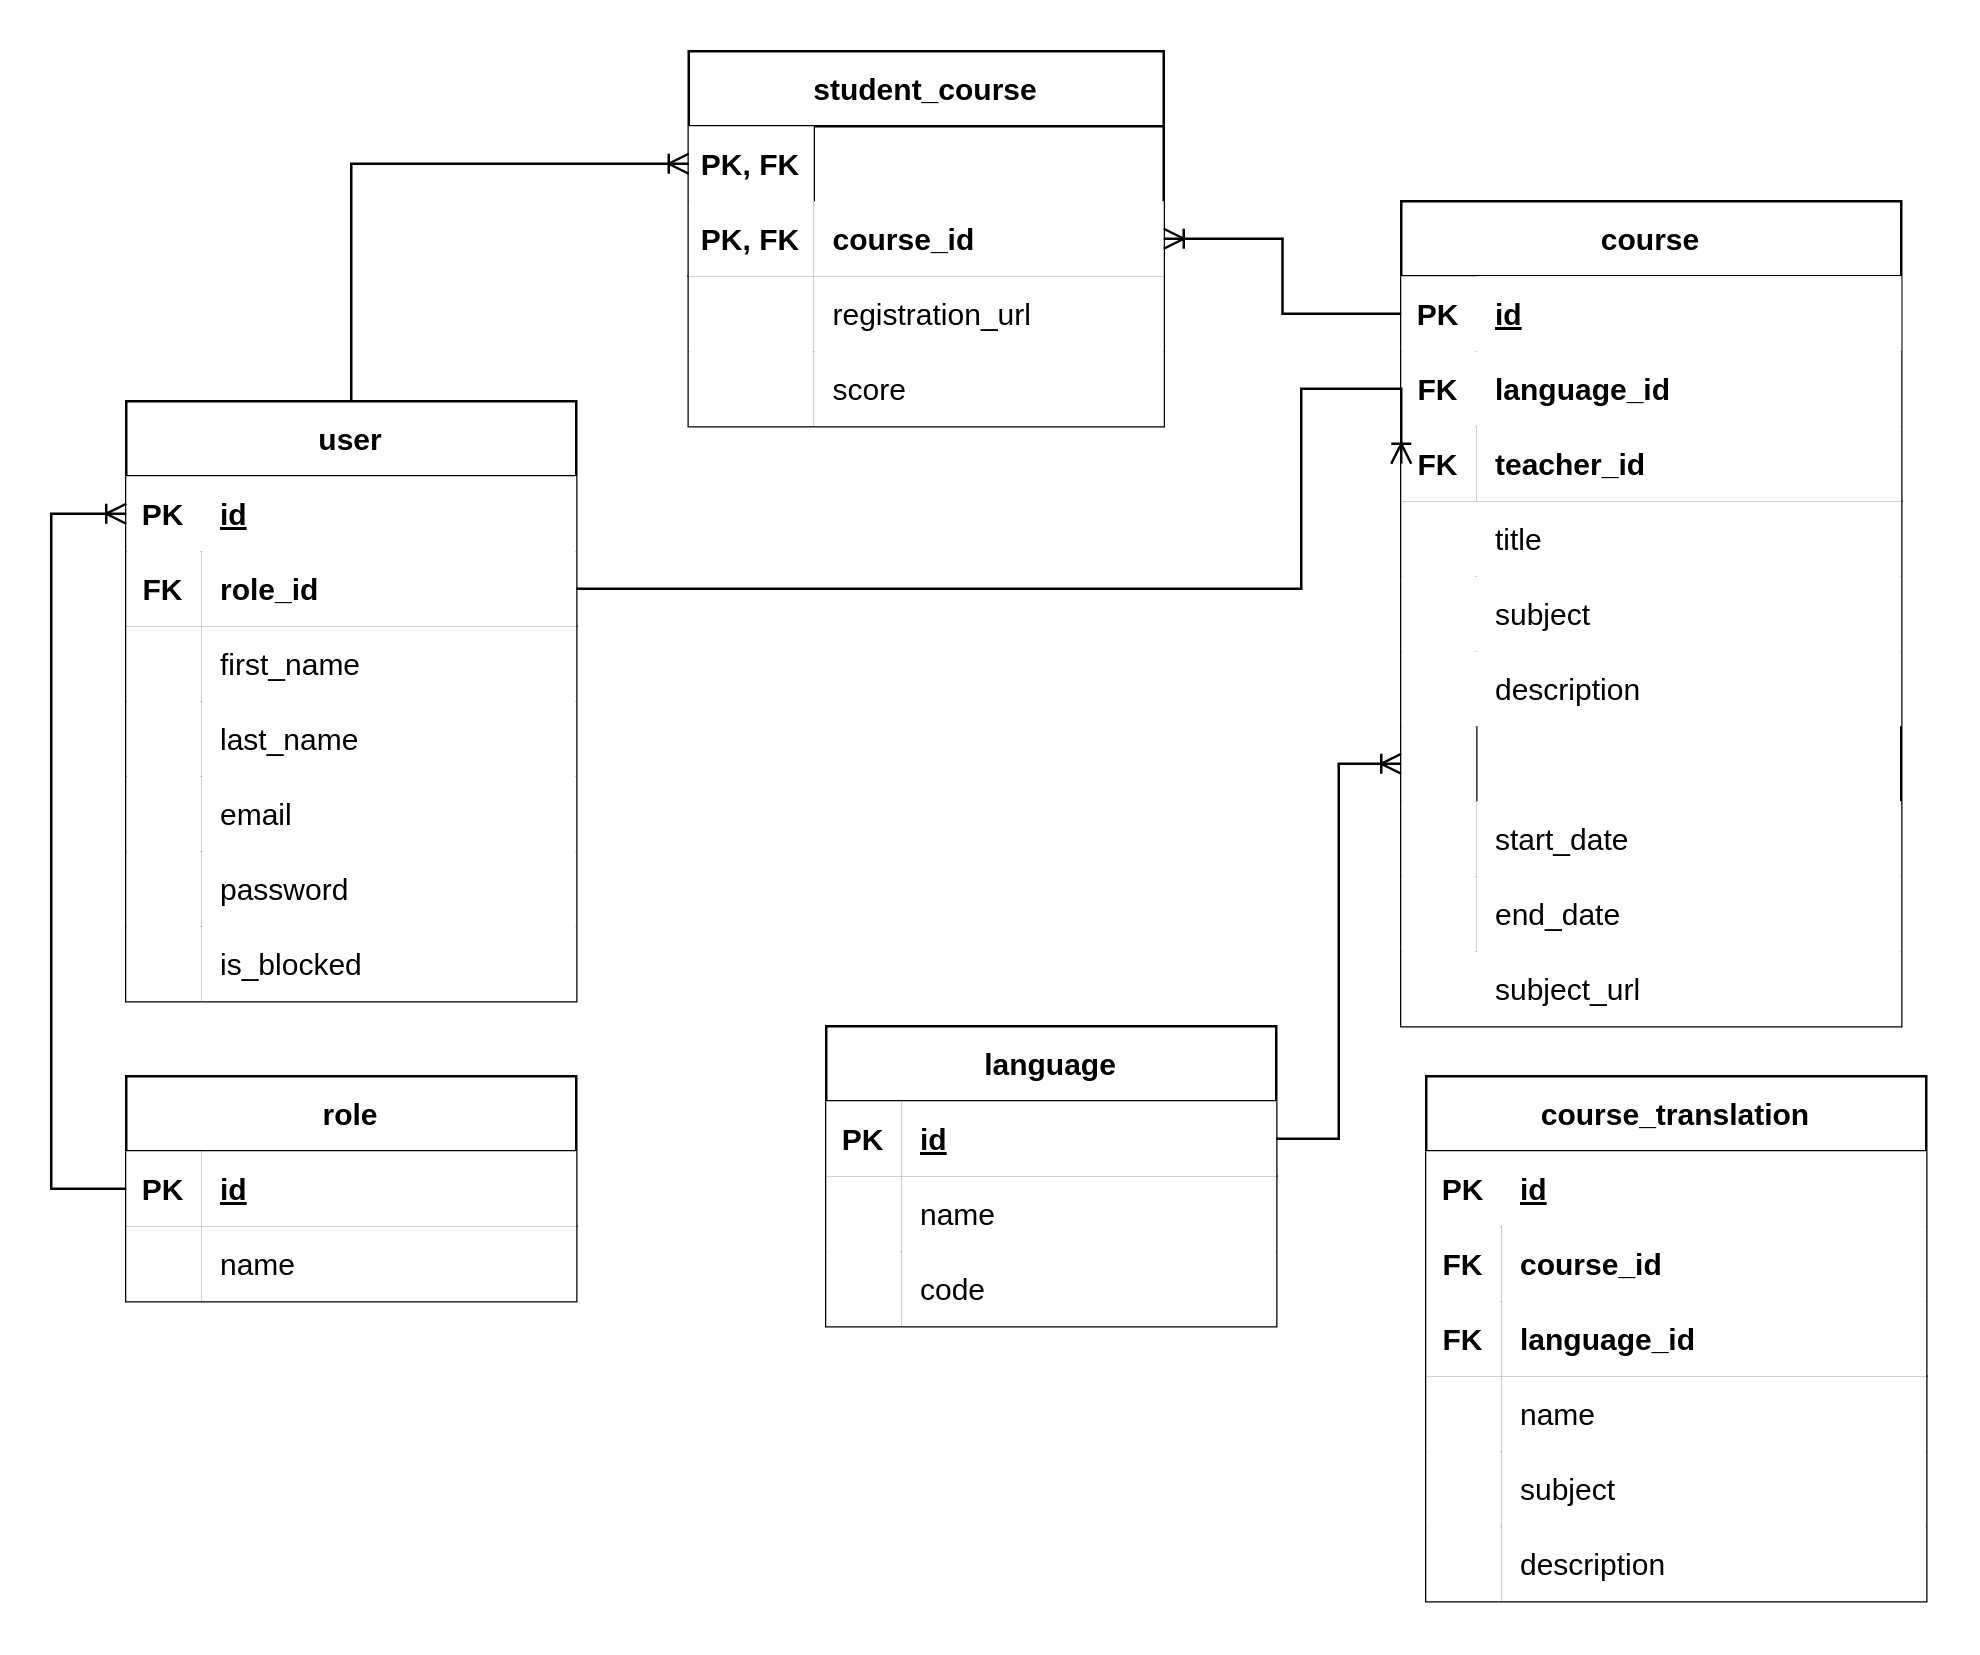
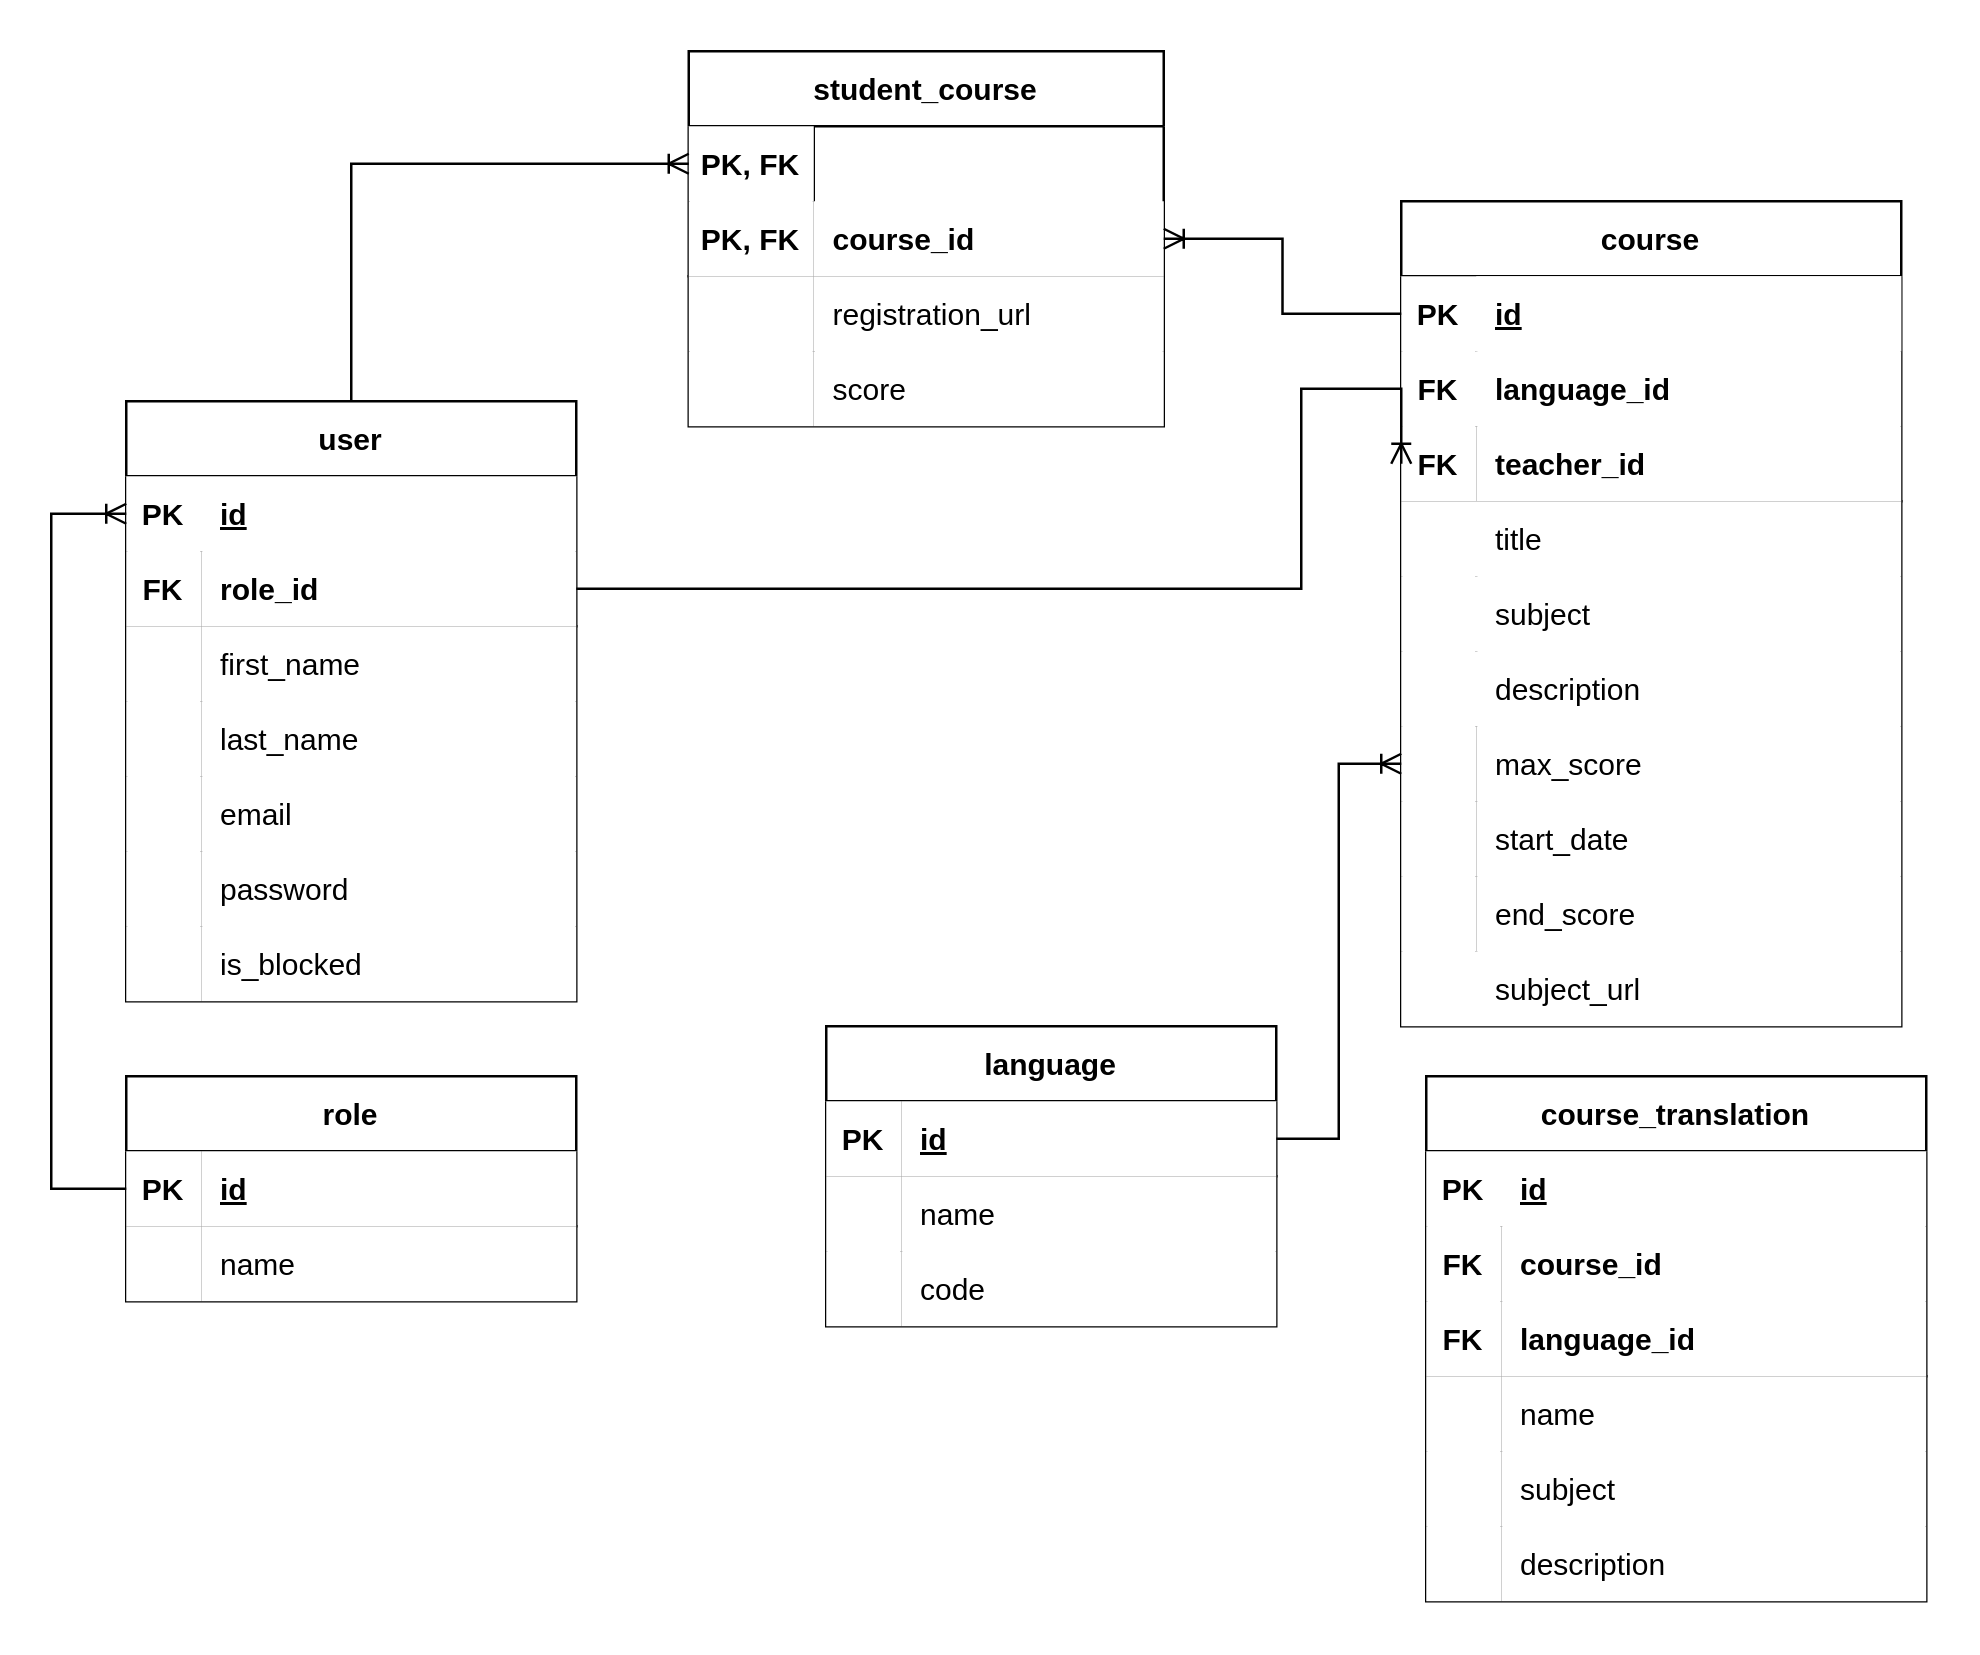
none -> (1689, 764)
(1562, 915) -> (1571, 915)
